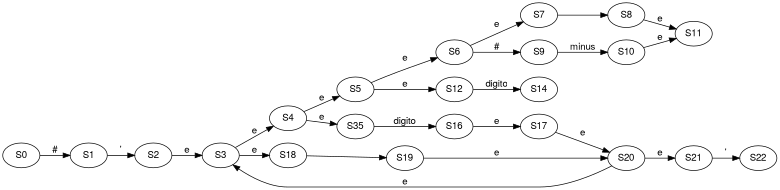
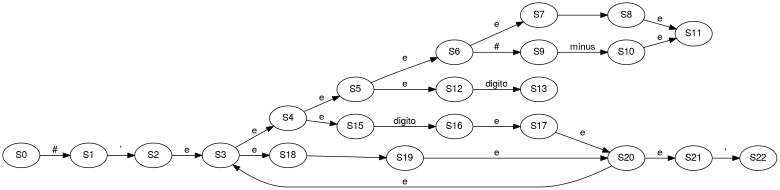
(539, 89) -> (539, 89)
(355, 126) -> (355, 126)
